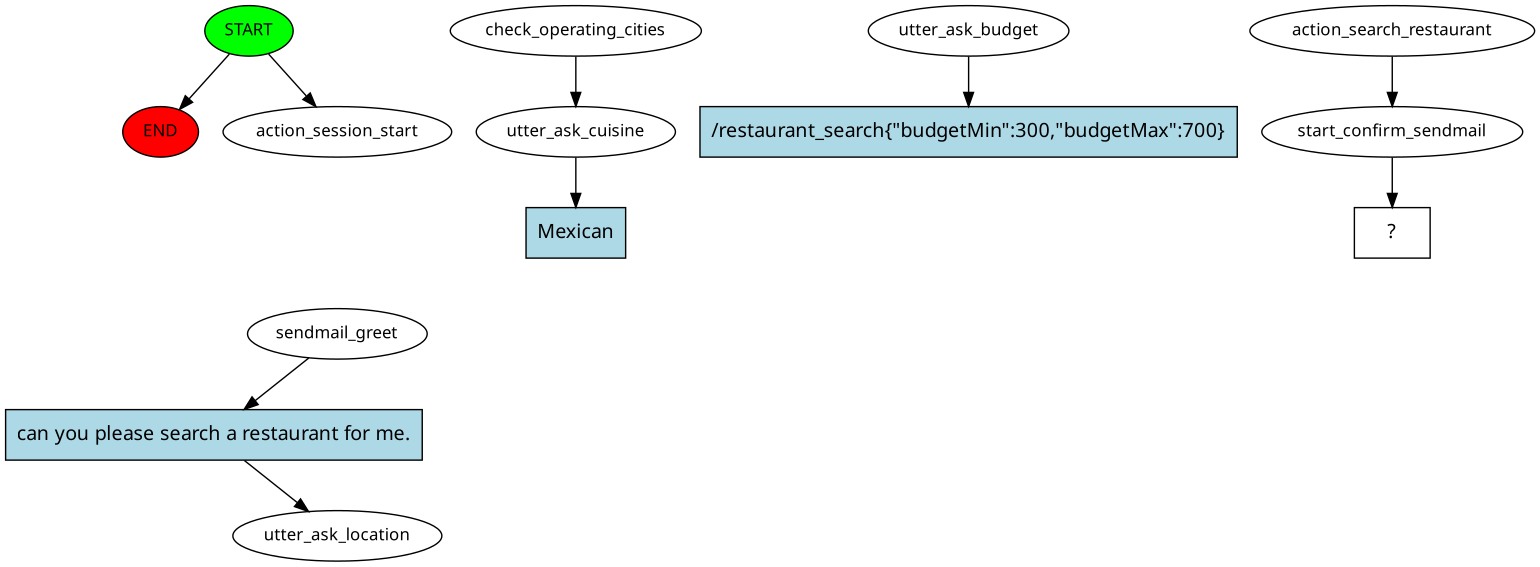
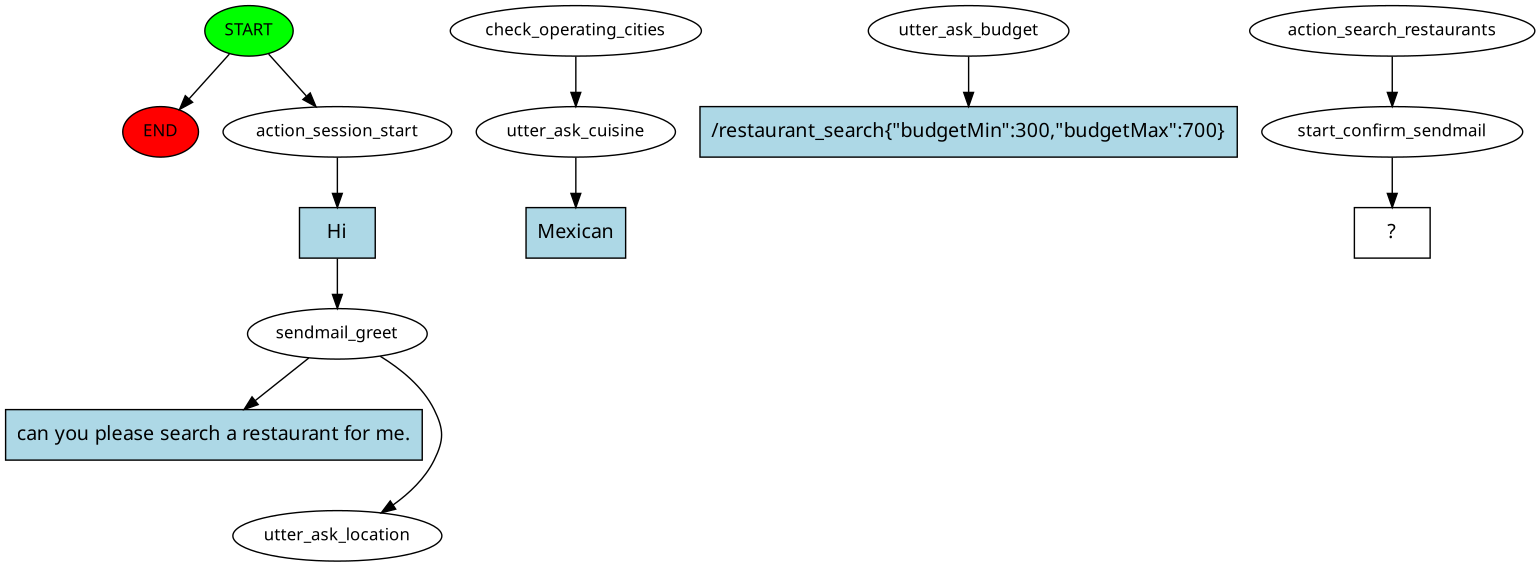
(1392, 31) -> (1392, 31)
none -> (337, 233)
(271, 481) -> (441, 427)
